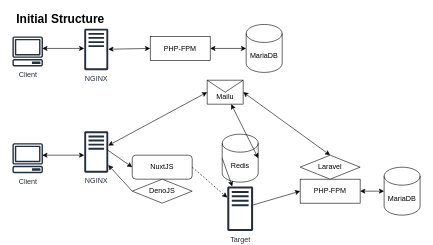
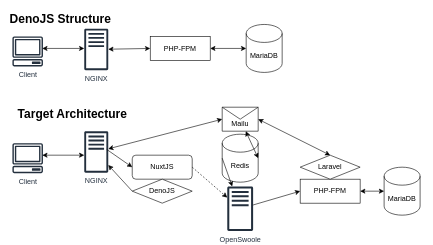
(61, 18) -> (61, 18)
(225, 92) -> (240, 119)
none -> (72, 113)
(241, 240) -> (241, 240)
